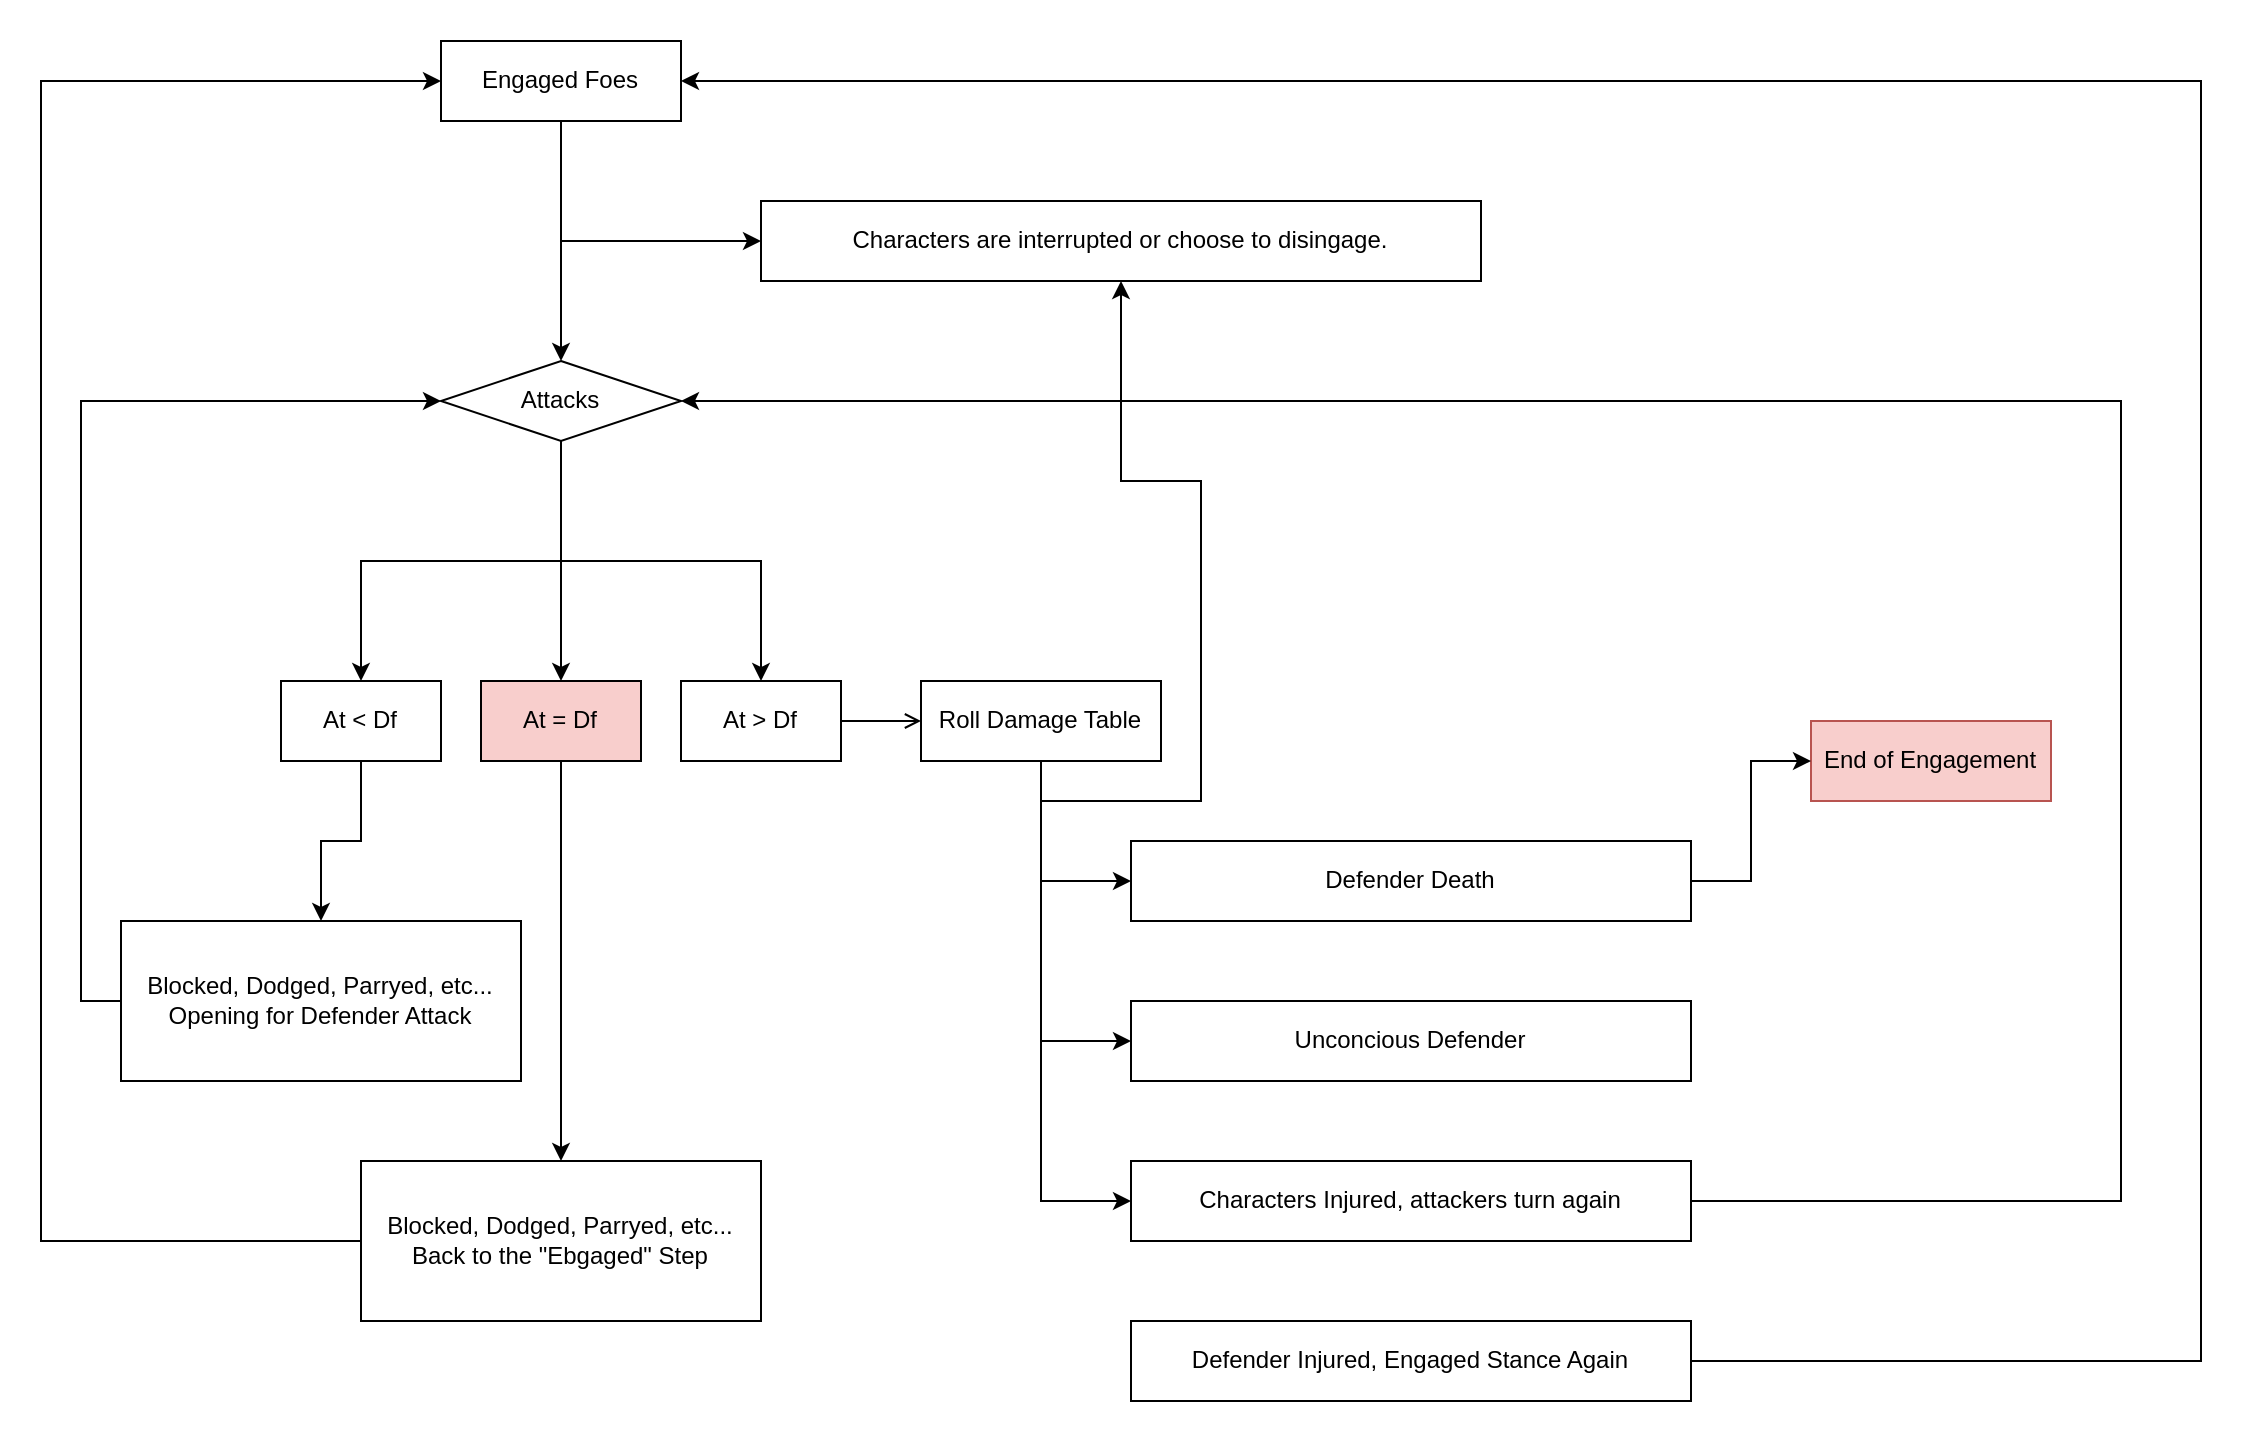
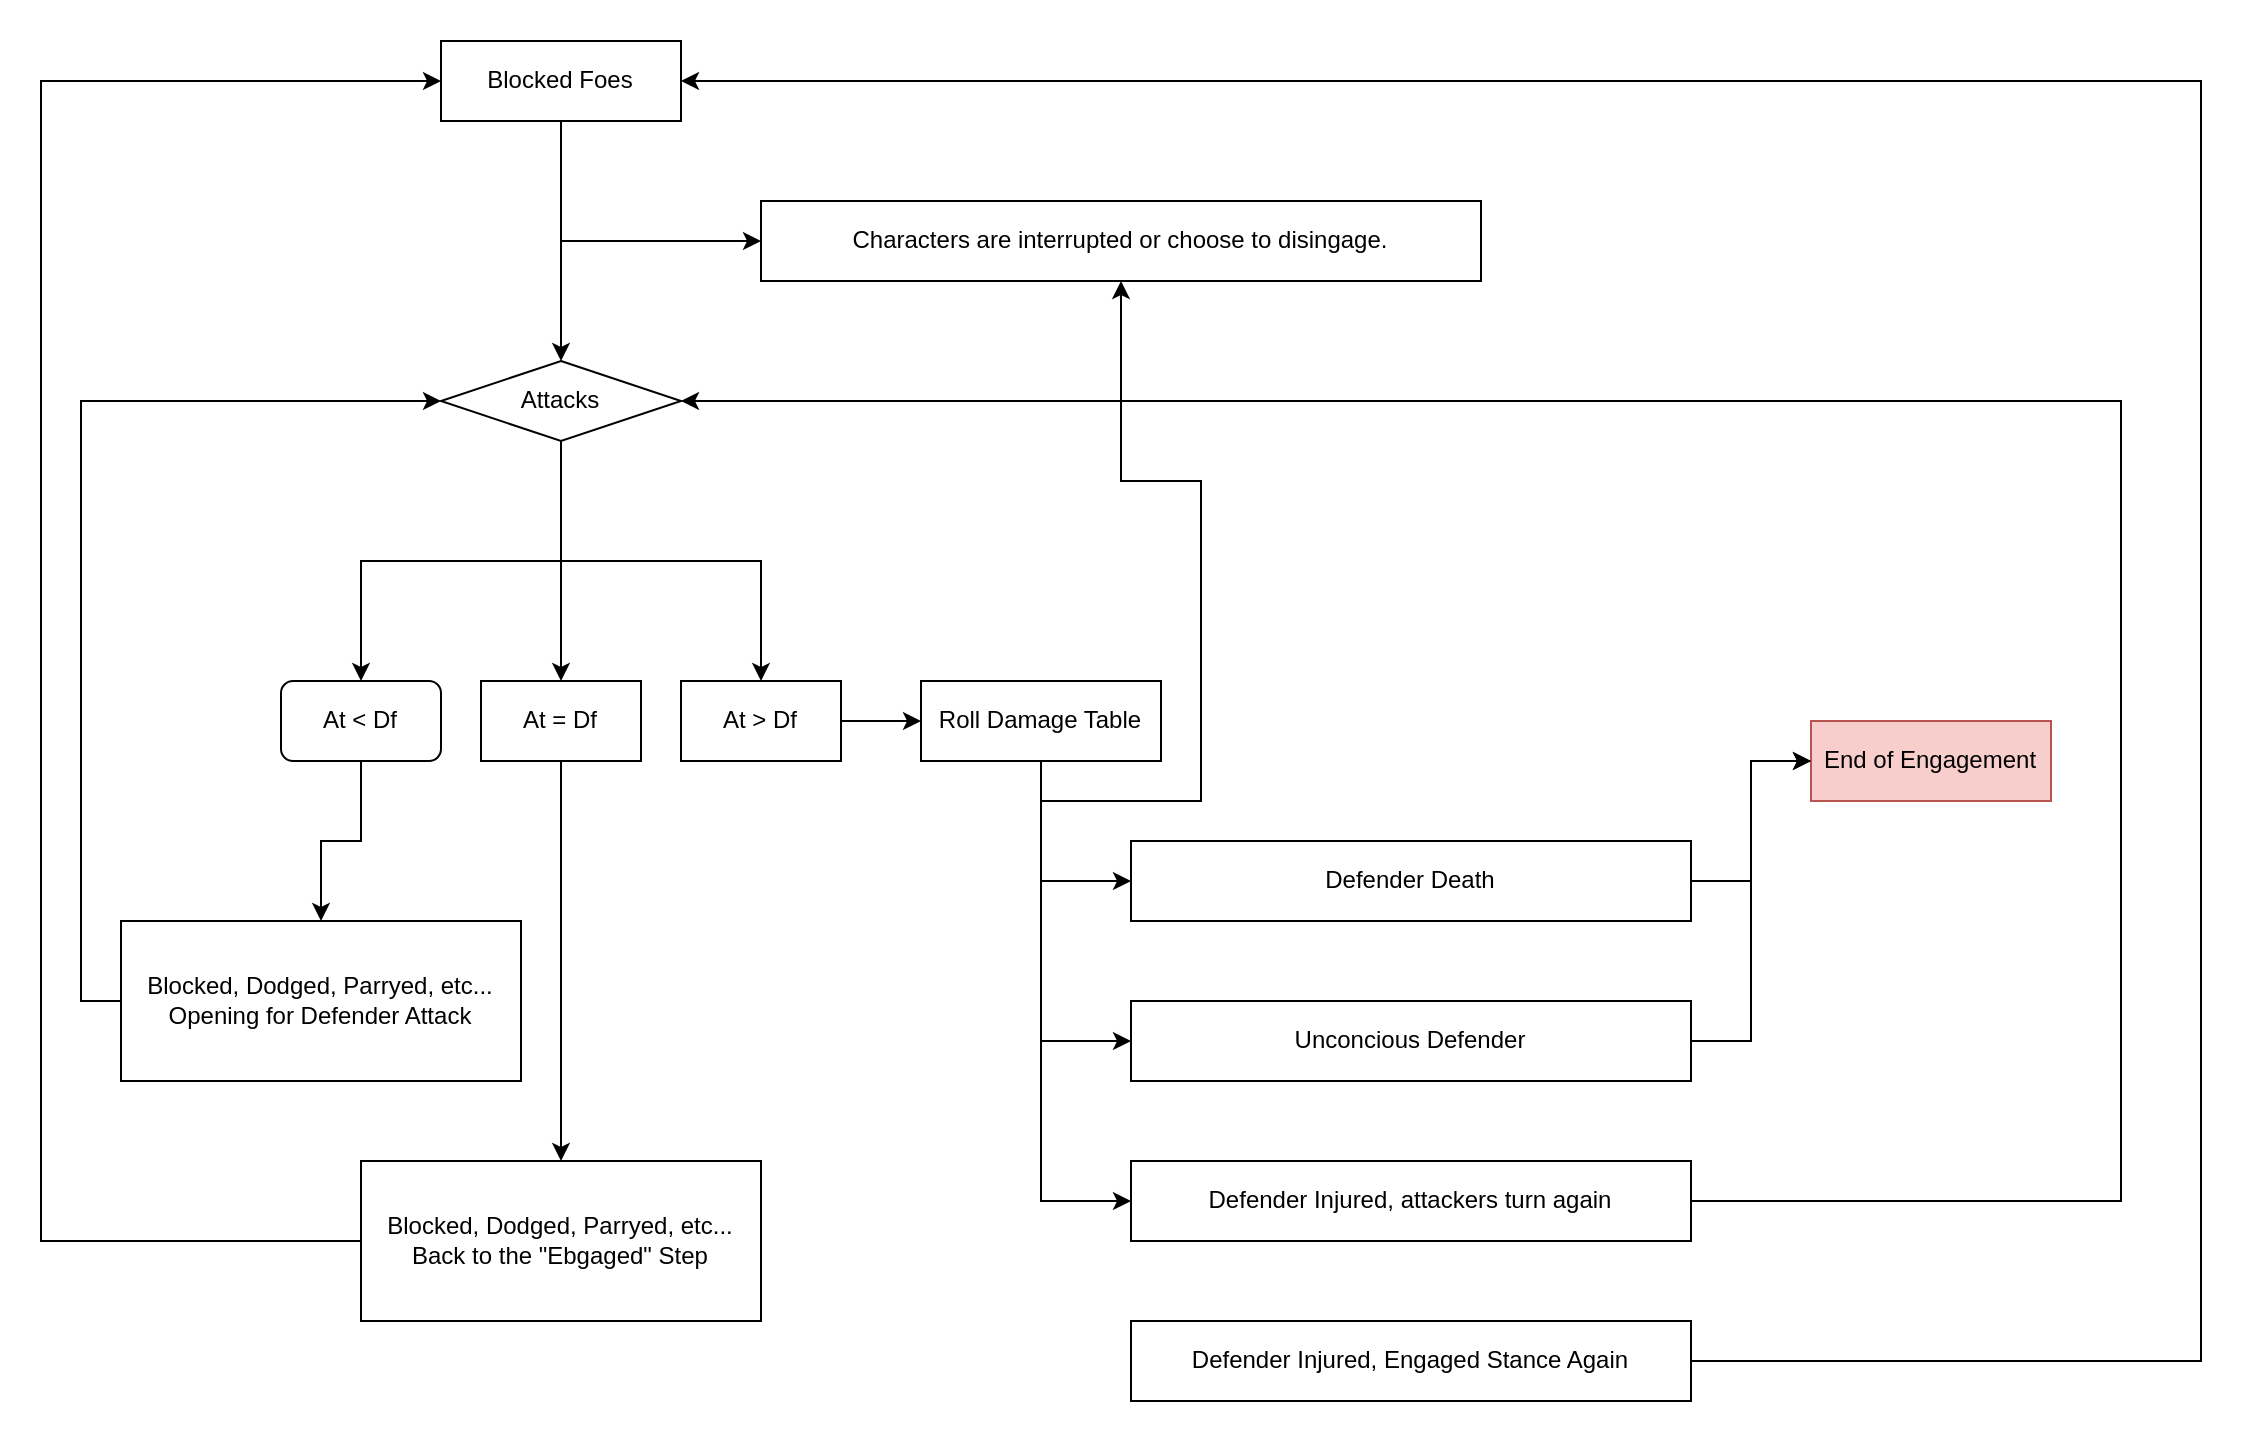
(561, 81) -> (561, 81)
(361, 721) -> (361, 721)
(561, 721) -> (561, 721)
(908, 721) -> (906, 721)
none -> (1751, 993)
(1411, 1201) -> (1411, 1201)
